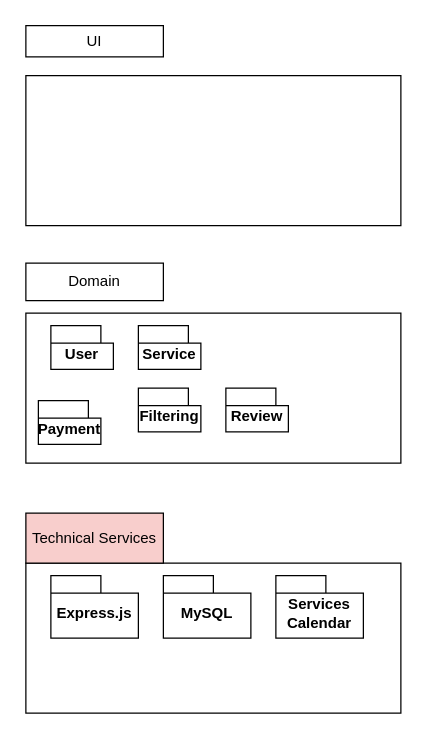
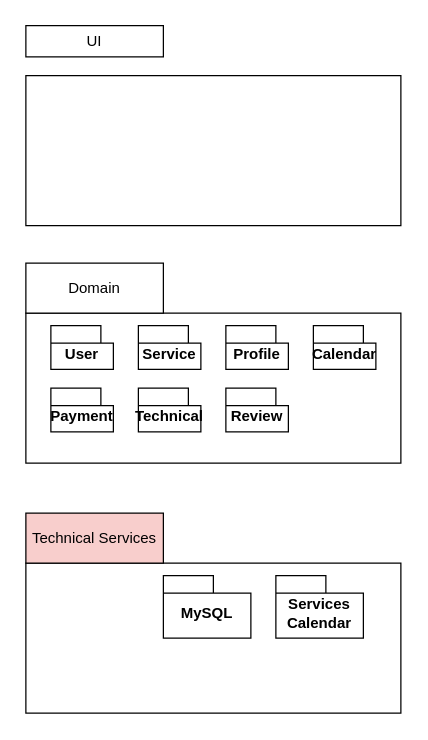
(94, 282) -> (94, 288)
none -> (257, 348)
none -> (344, 348)
(169, 417) -> (169, 417)
(69, 423) -> (82, 410)
(94, 607) -> none
